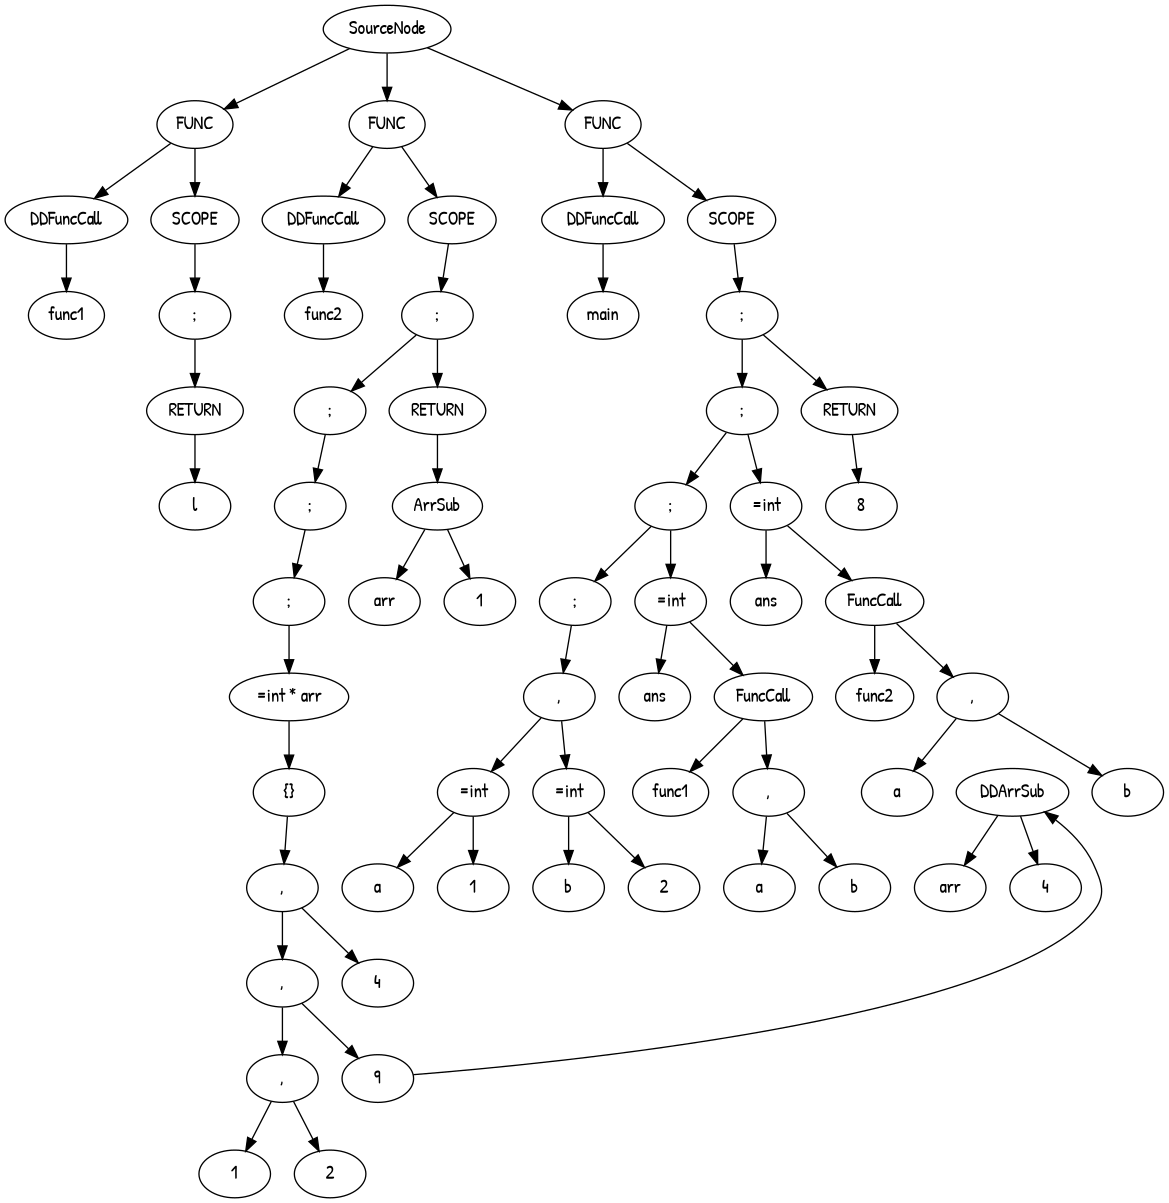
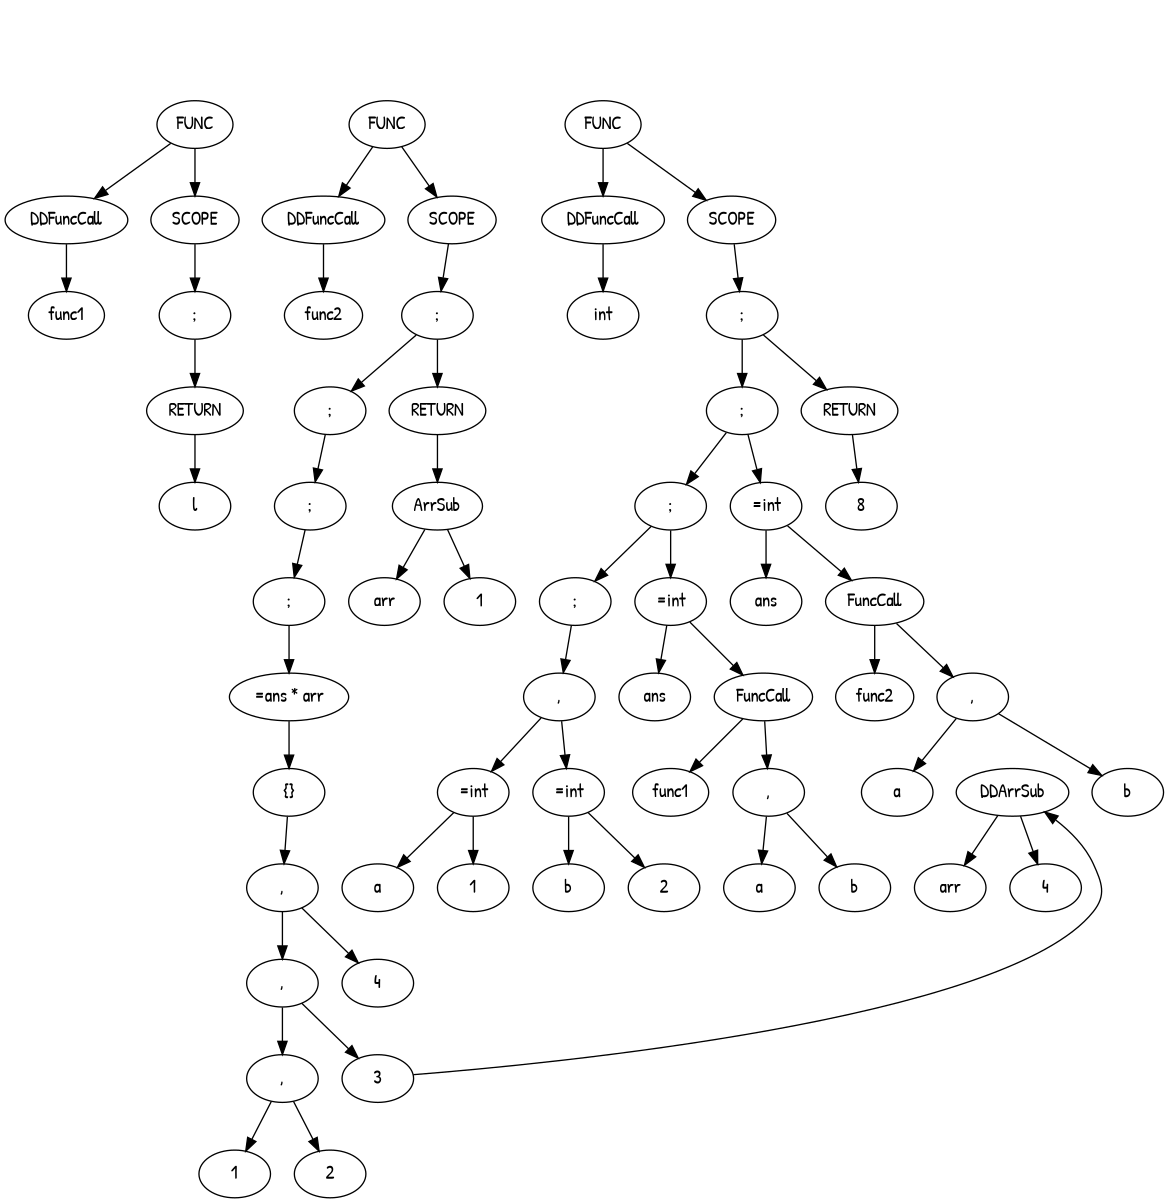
(387, 29) -> none
(603, 315) -> (603, 315)
(289, 697) -> (289, 697)
(378, 1079) -> (378, 1079)
